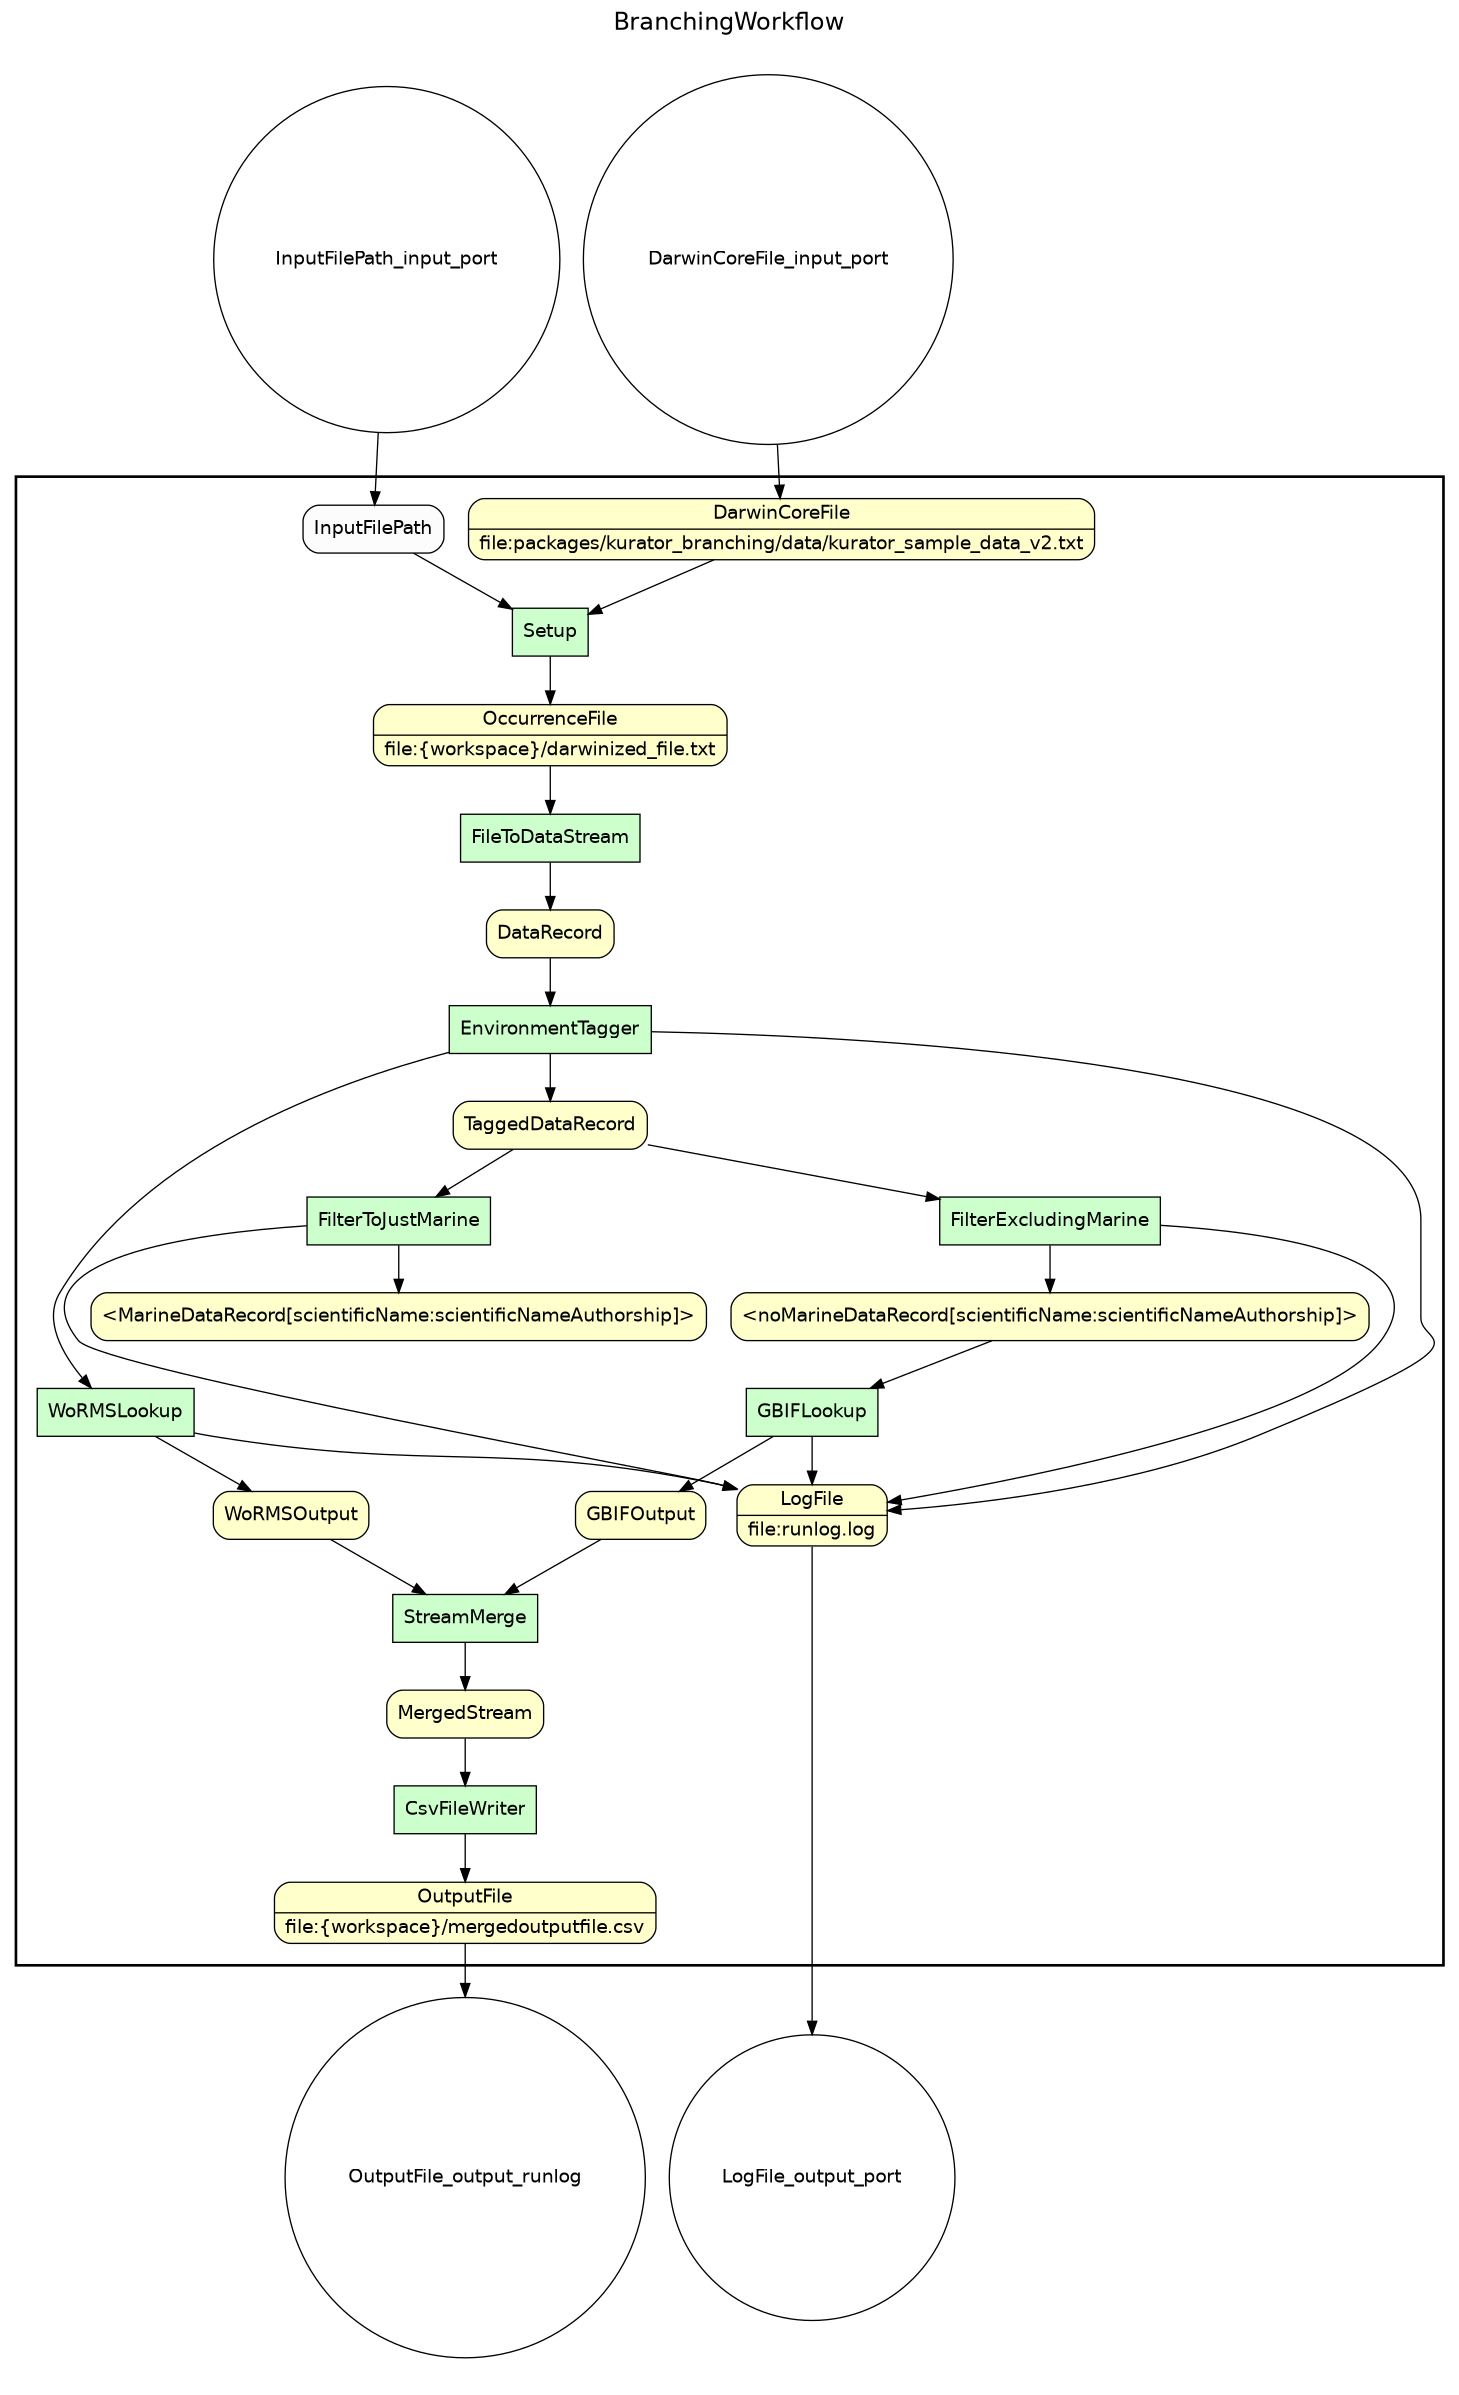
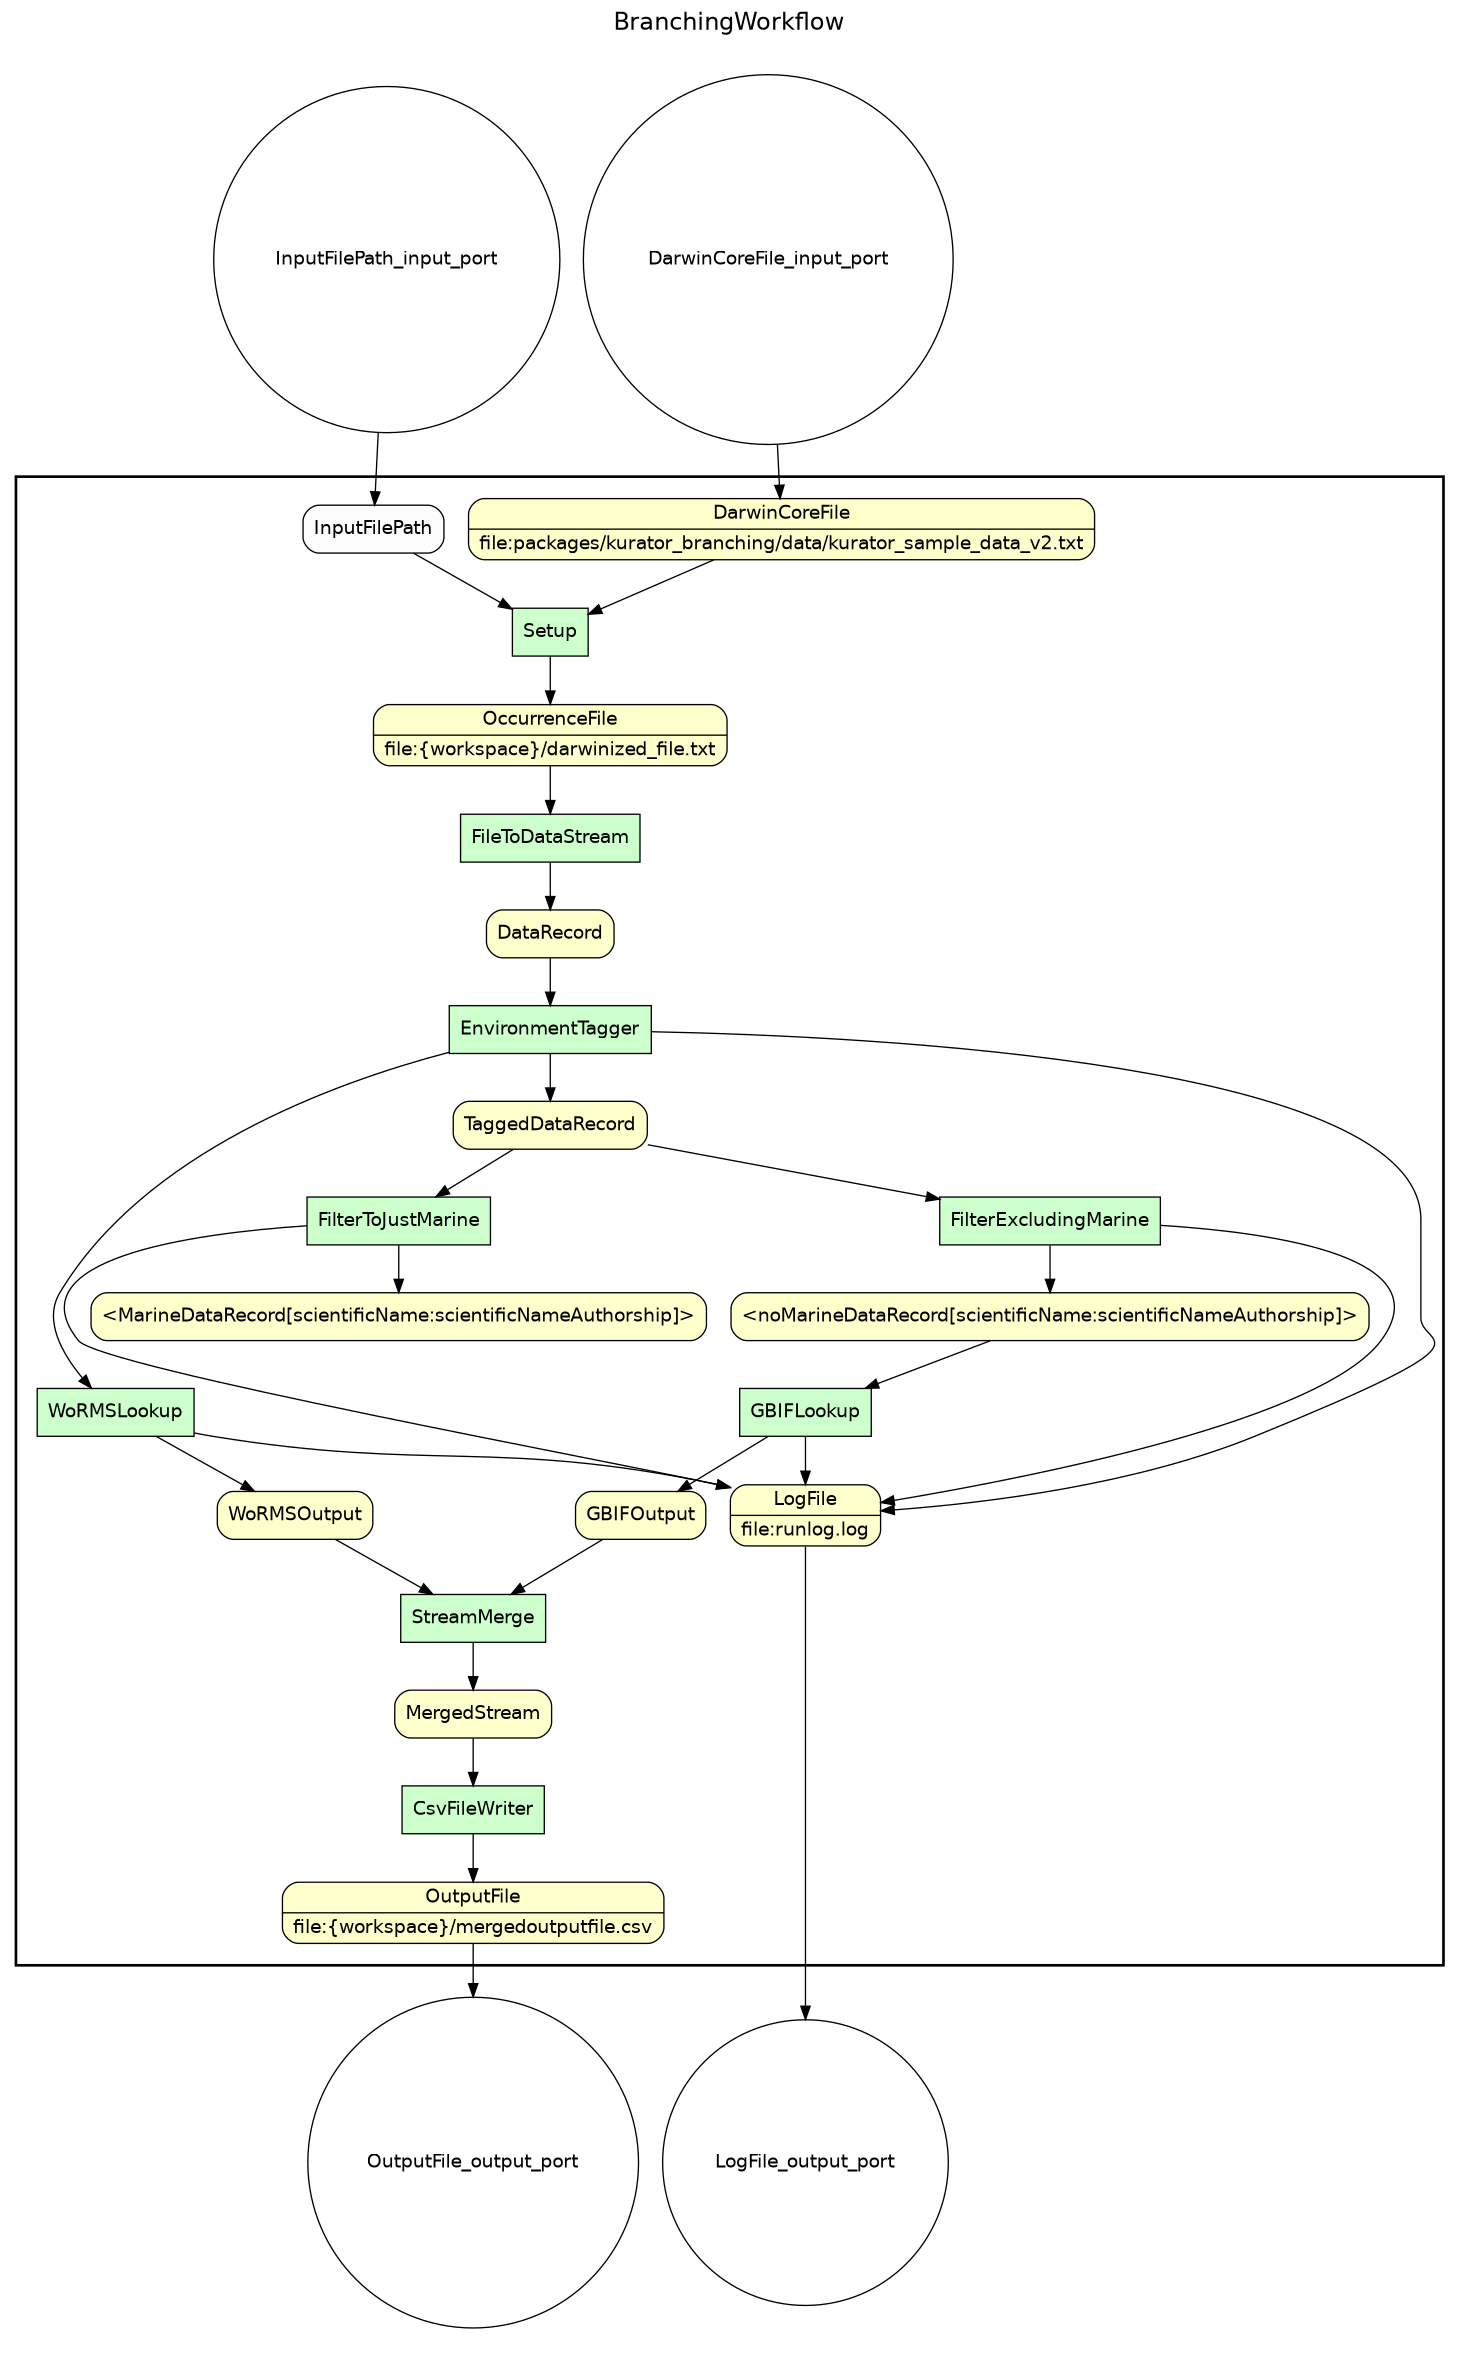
(465, 2178) -> (473, 2163)
